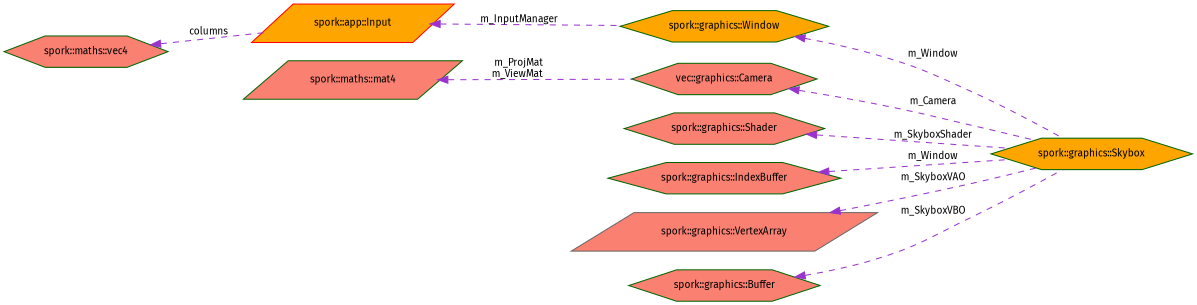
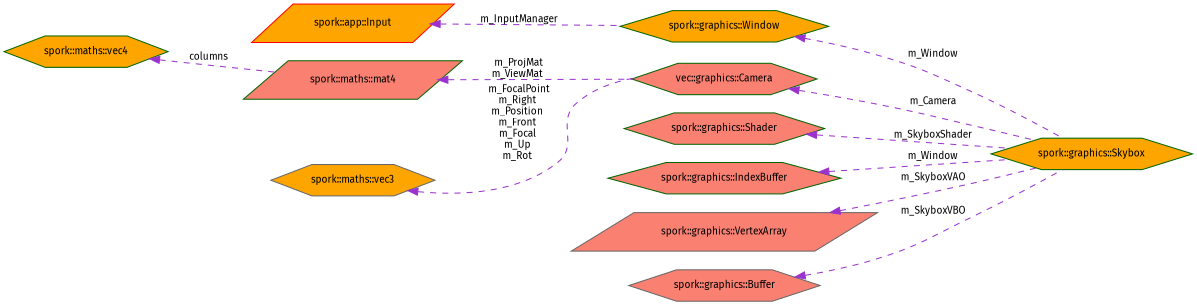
(213, 38) -> (218, 66)
(86, 52) -> (86, 52)
none -> (353, 180)
(724, 286) -> (724, 286)
